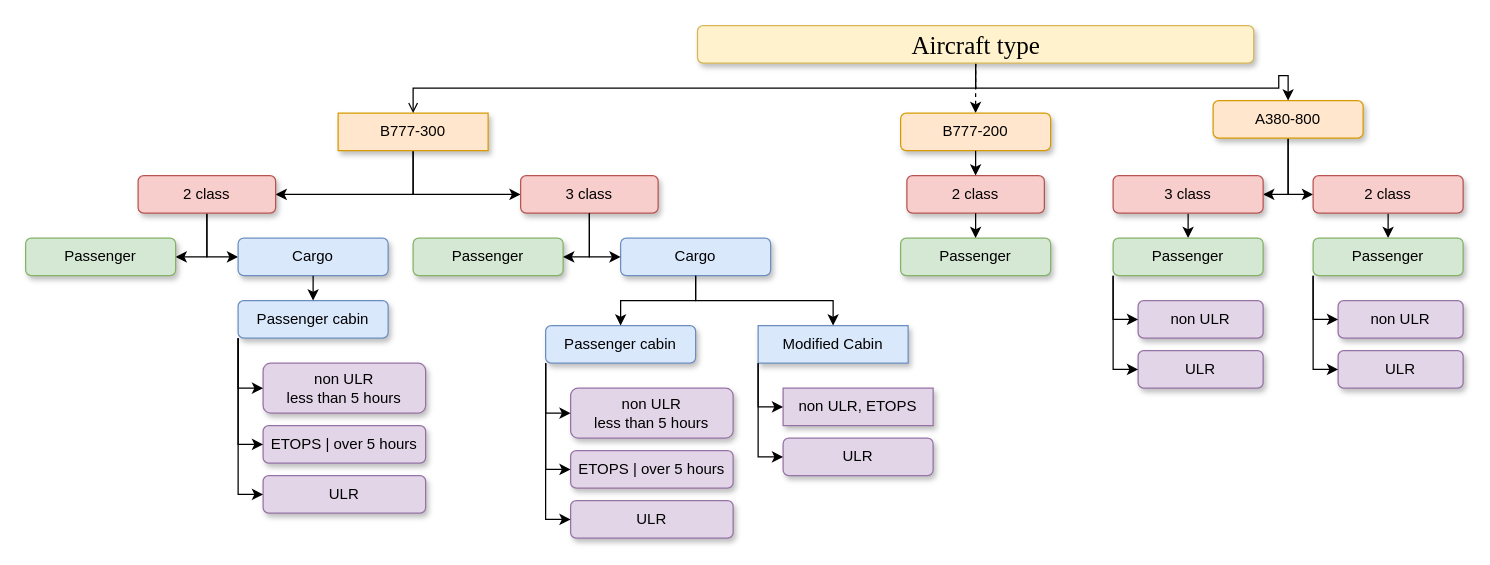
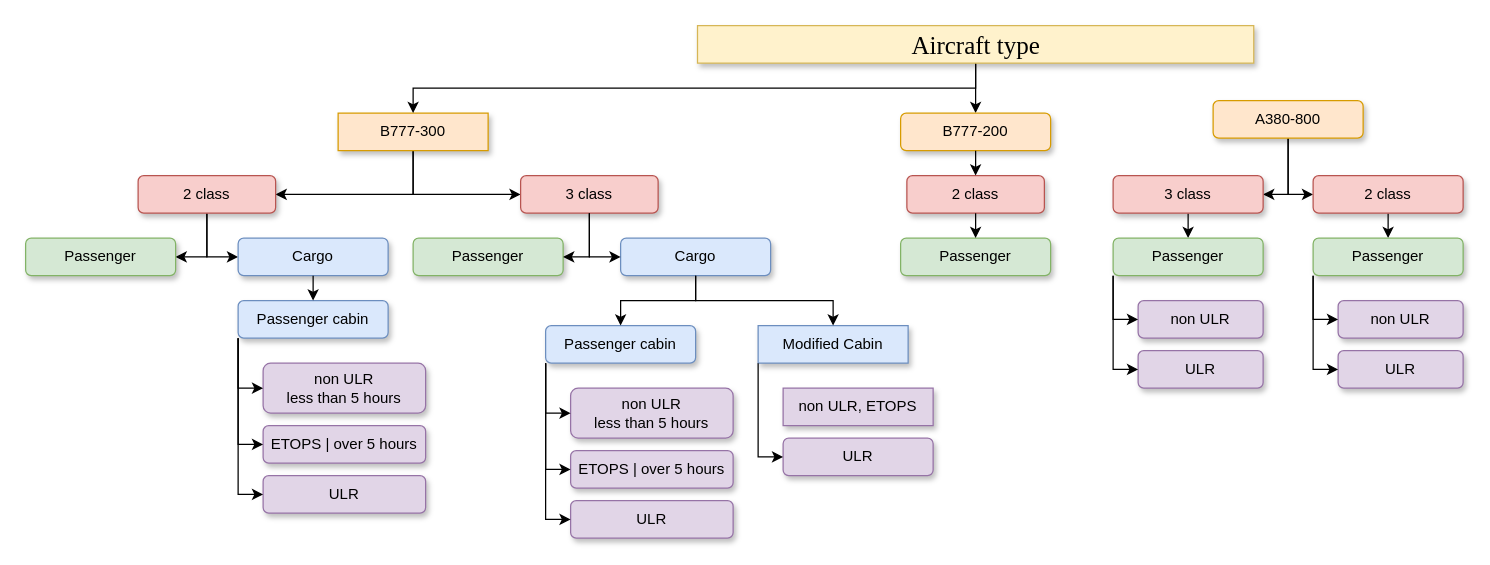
(976, 44) -> (976, 44)
(1147, 88) -> none
(976, 96) -> (976, 96)
(413, 105) -> (413, 103)
(768, 407) -> none
